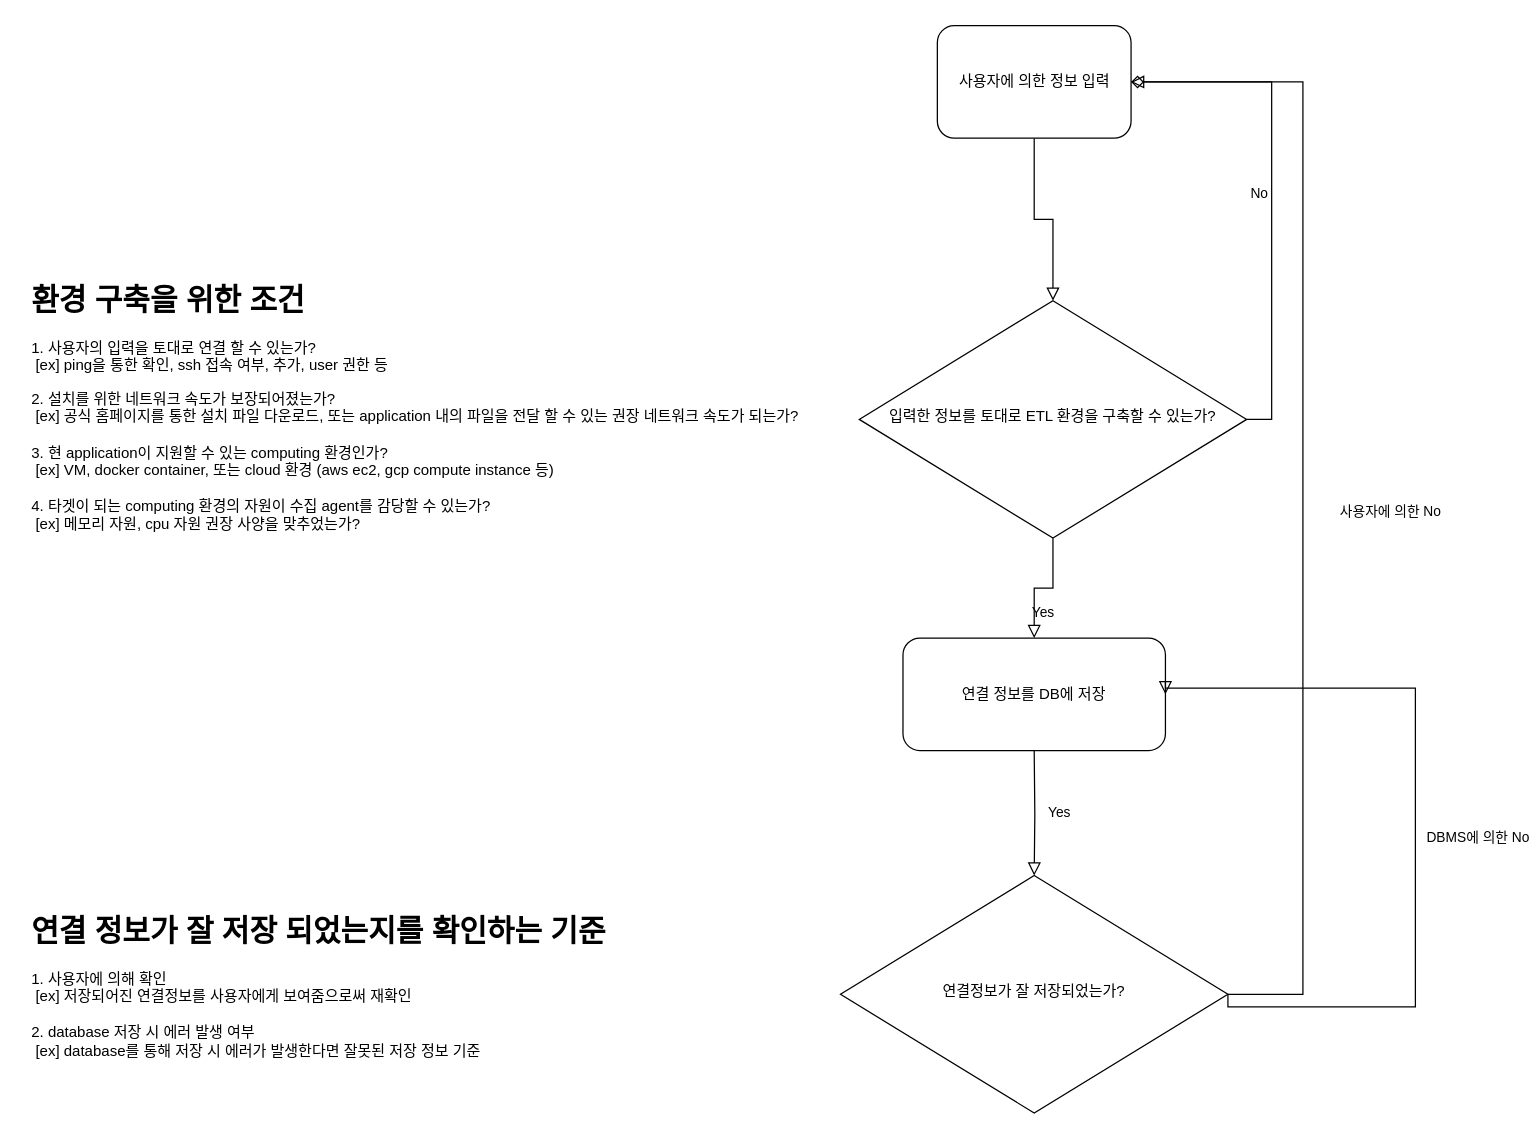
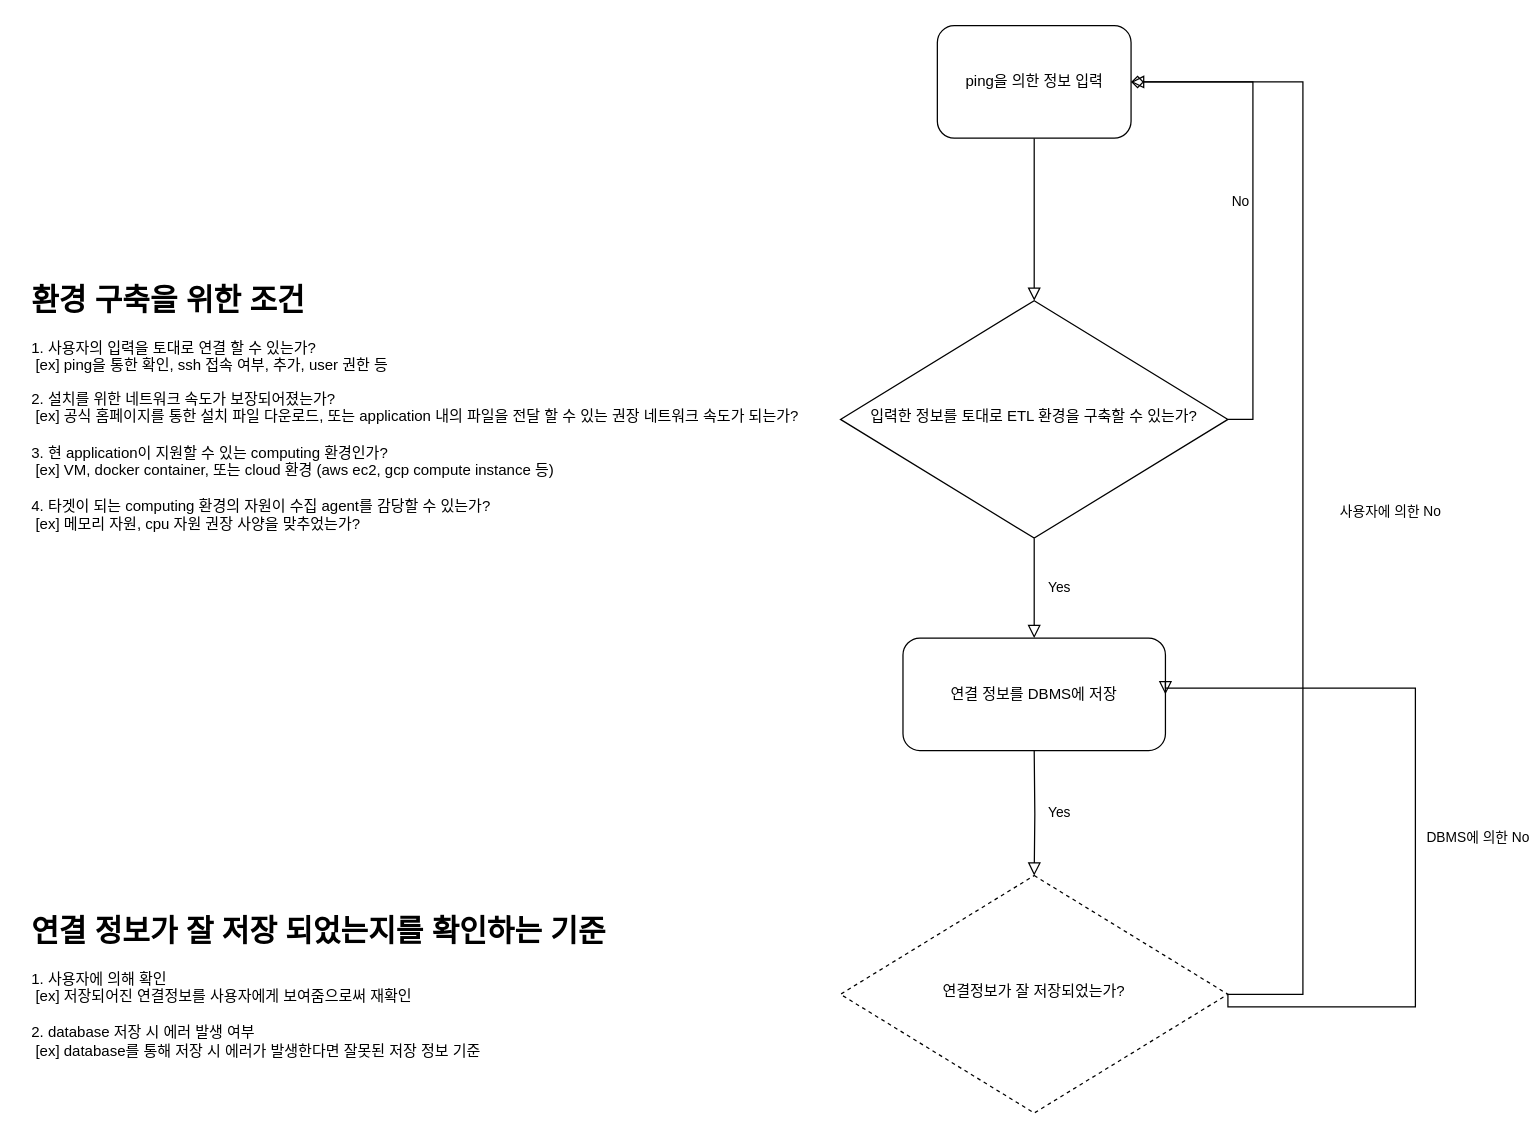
(1035, 82) -> (1035, 82)
(1053, 419) -> (1034, 419)
(1034, 694) -> (1034, 694)
(1034, 994) -> (1034, 994)
